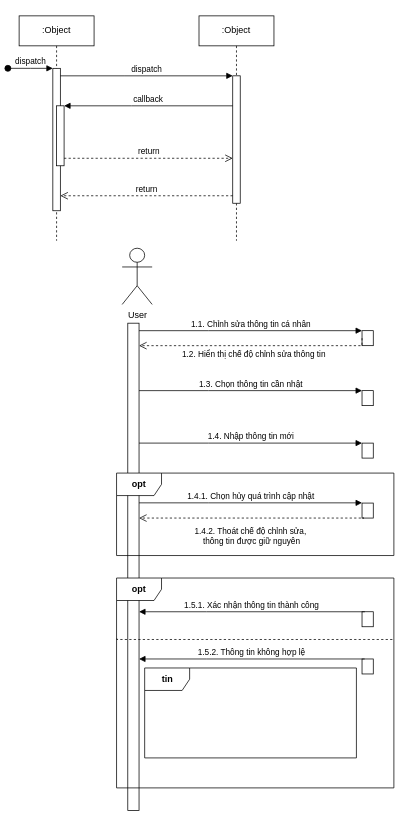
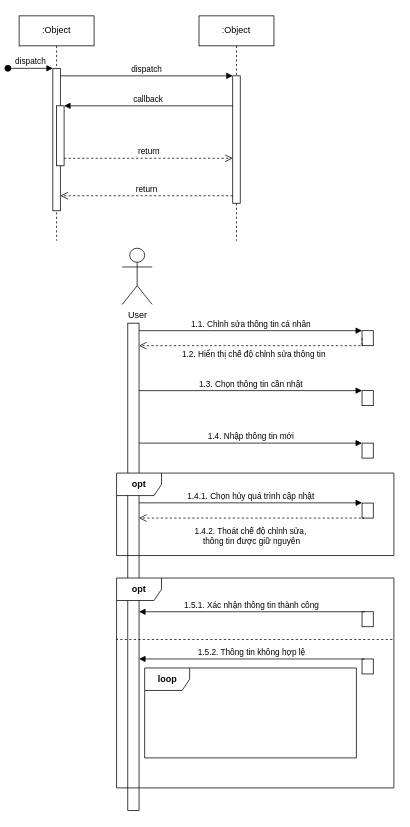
(168, 679) -> (168, 679)
